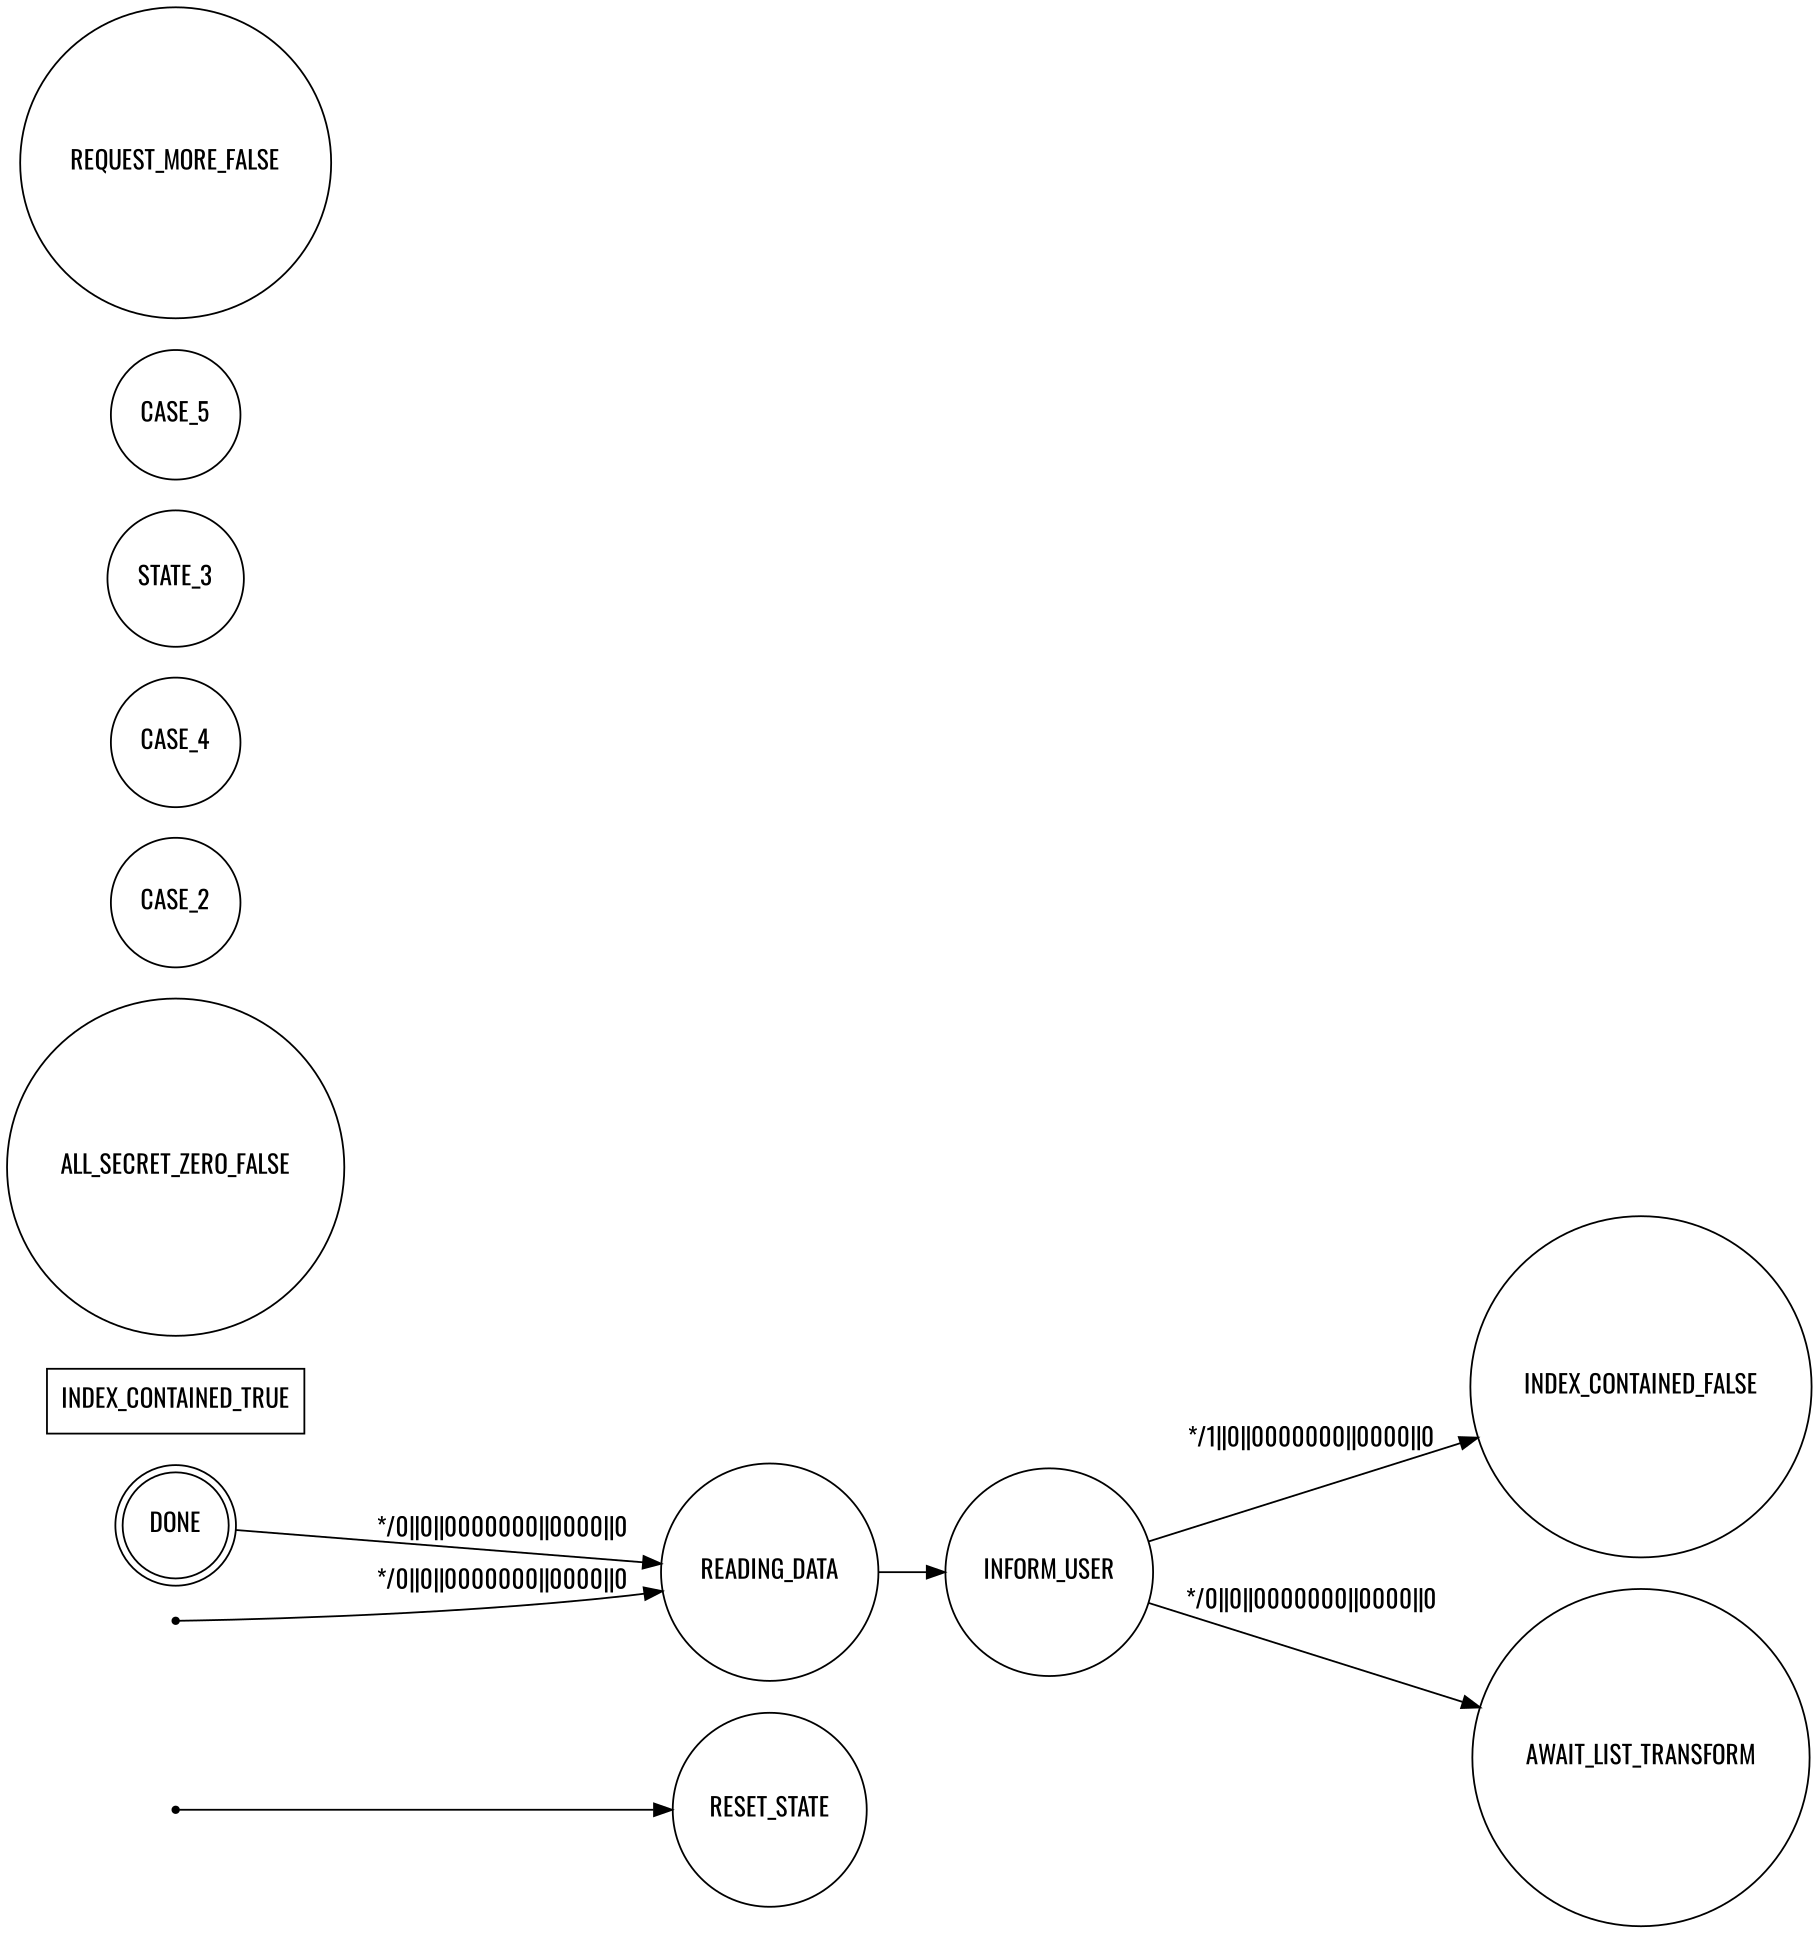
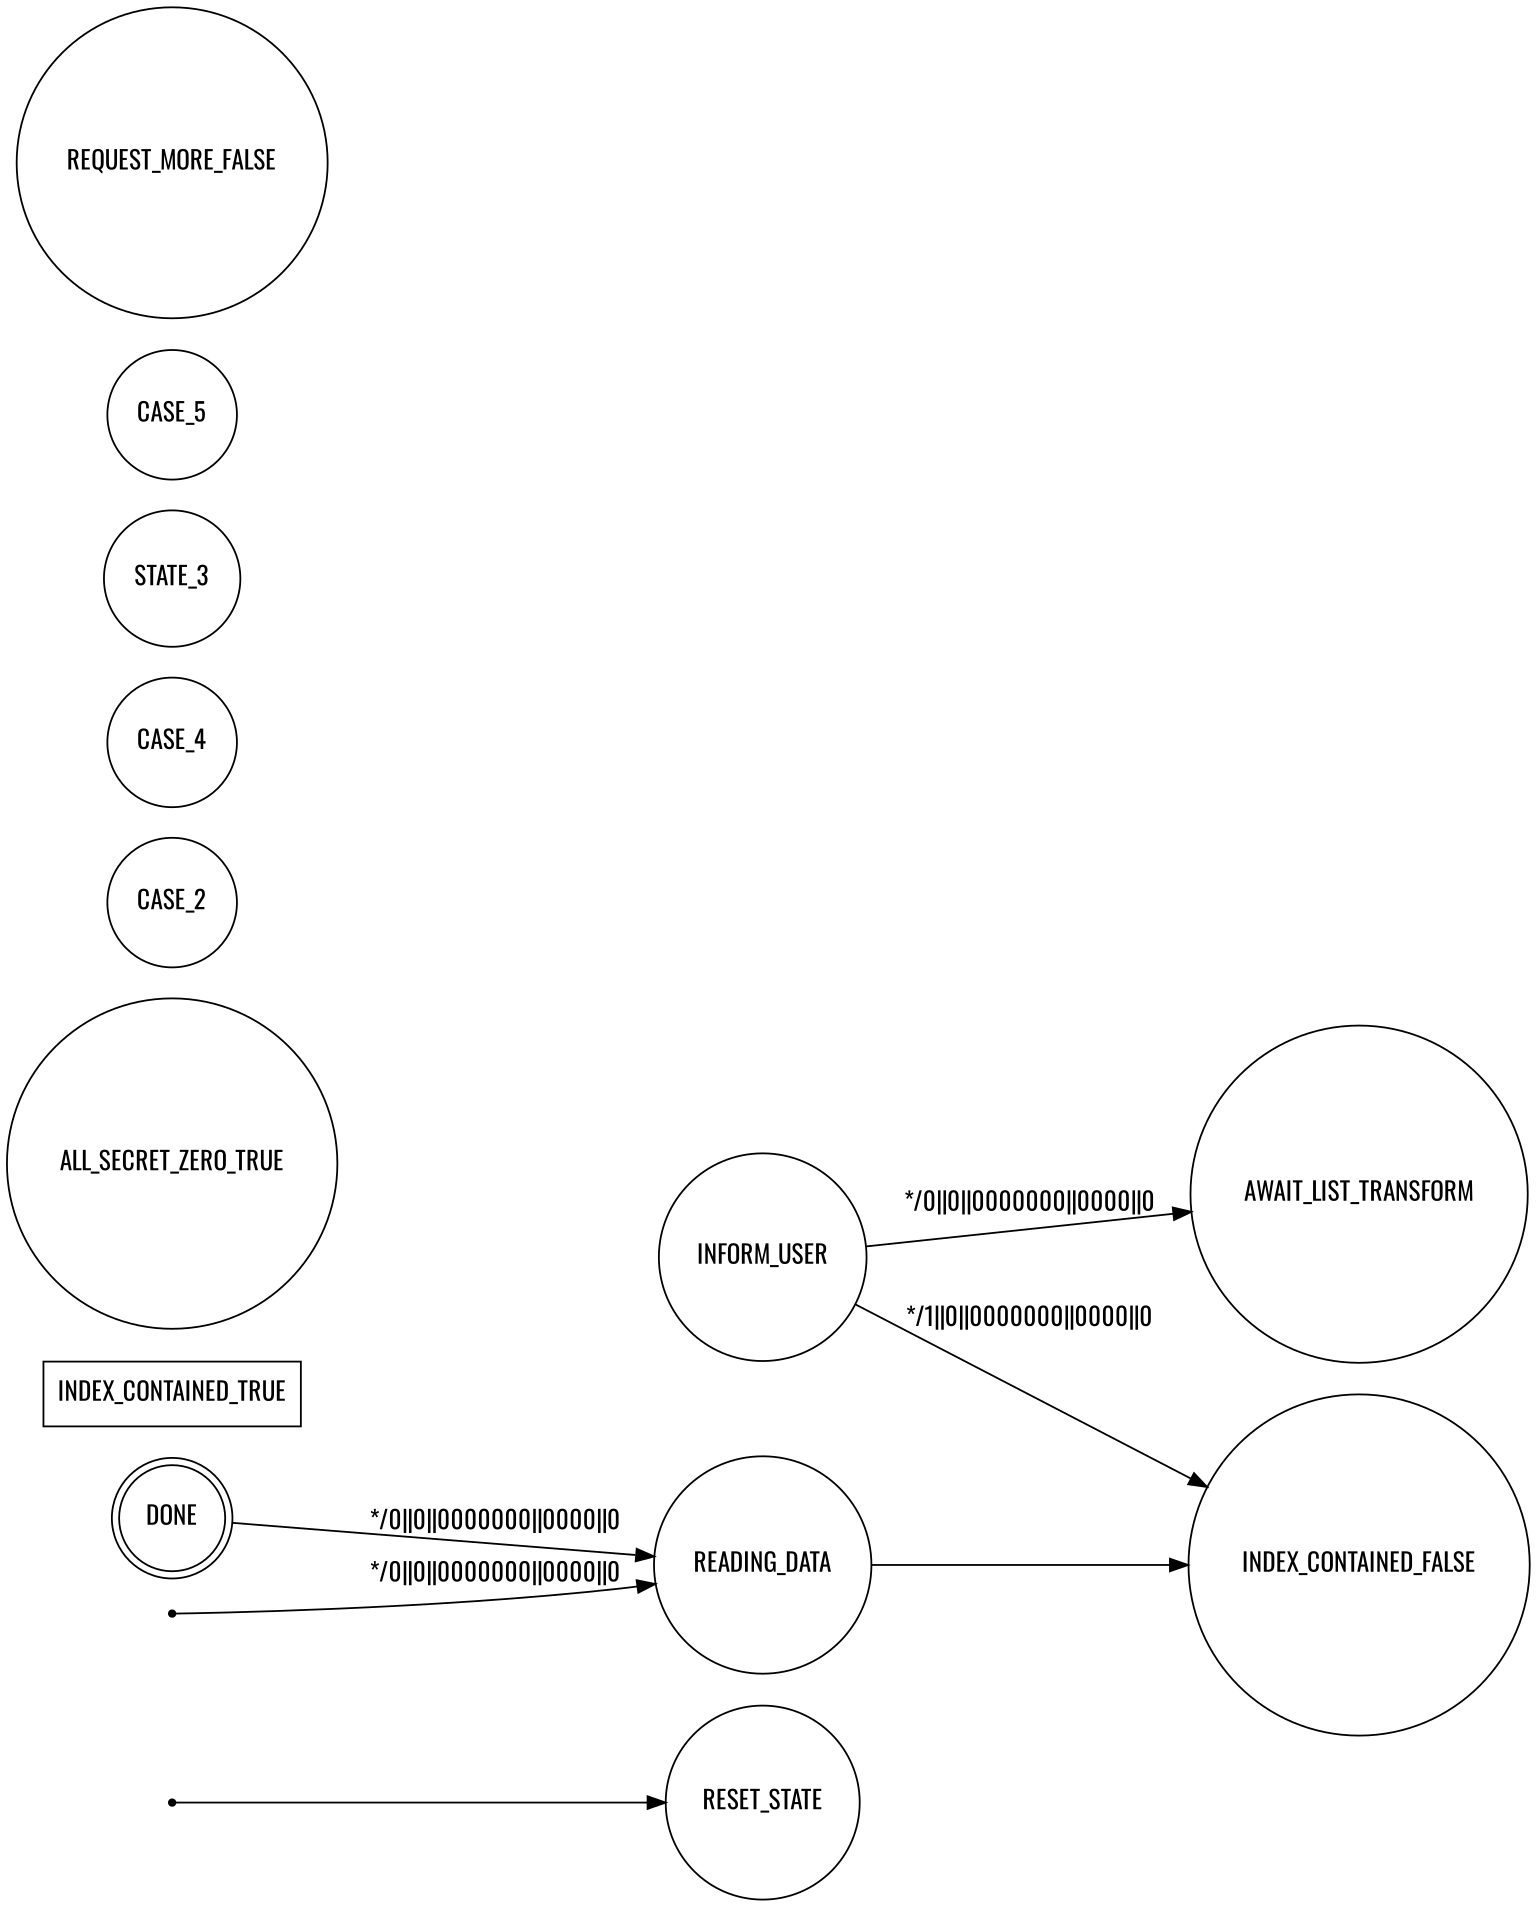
none -> (172, 1164)
(176, 1167) -> none
(903, 1572) -> (1021, 1565)
